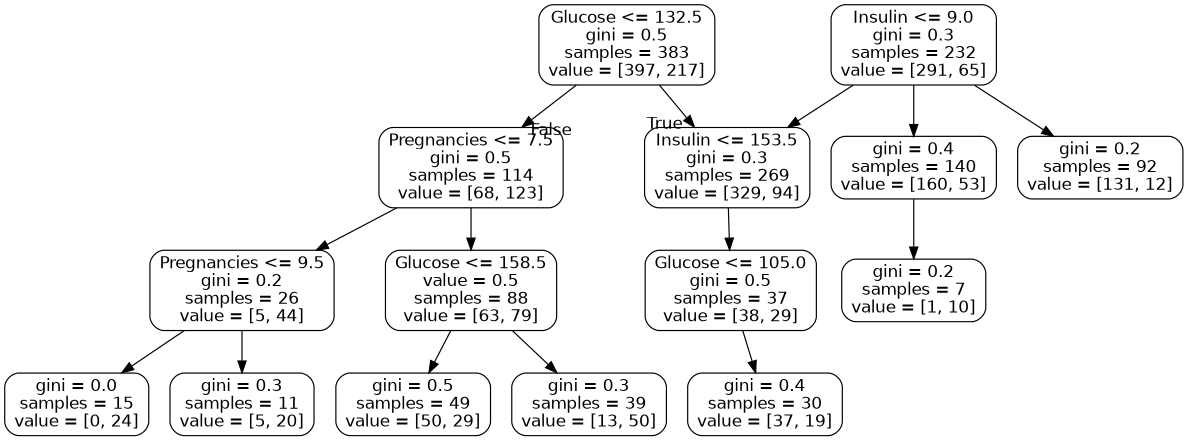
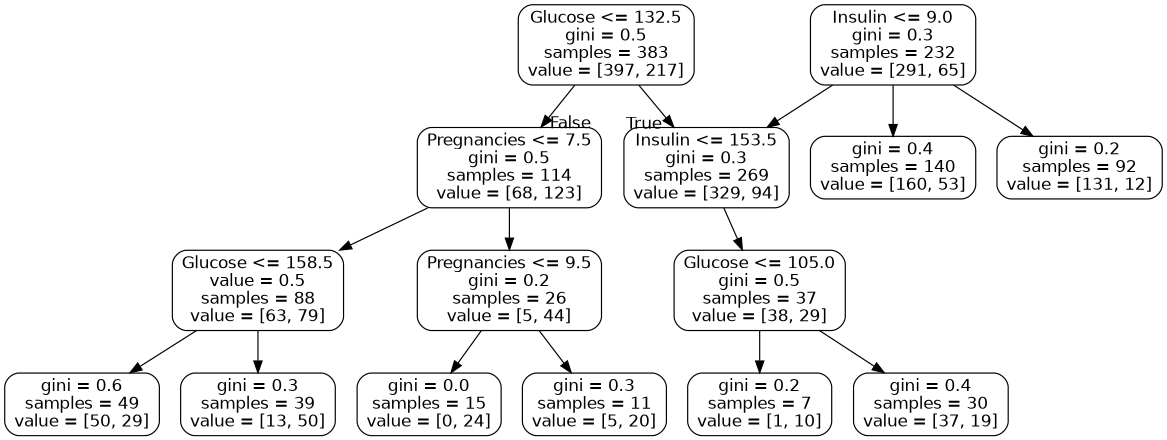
(914, 223) -> (760, 346)
(413, 404) -> (82, 404)
